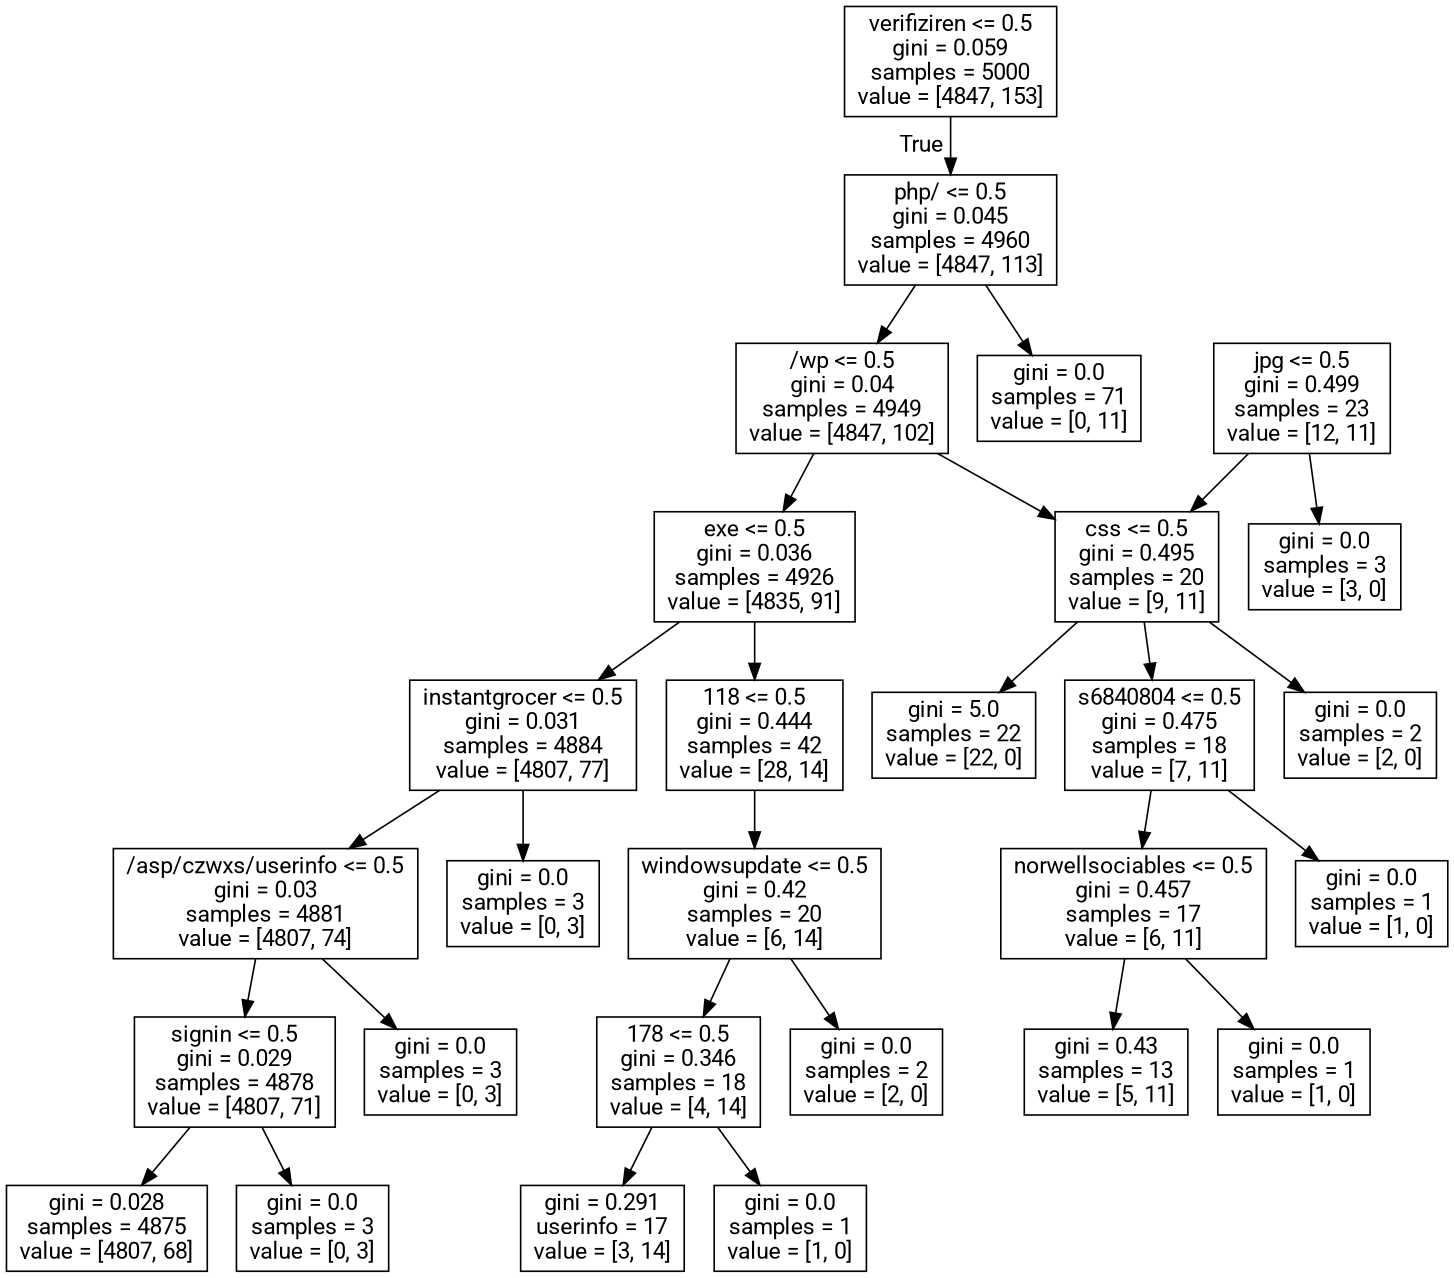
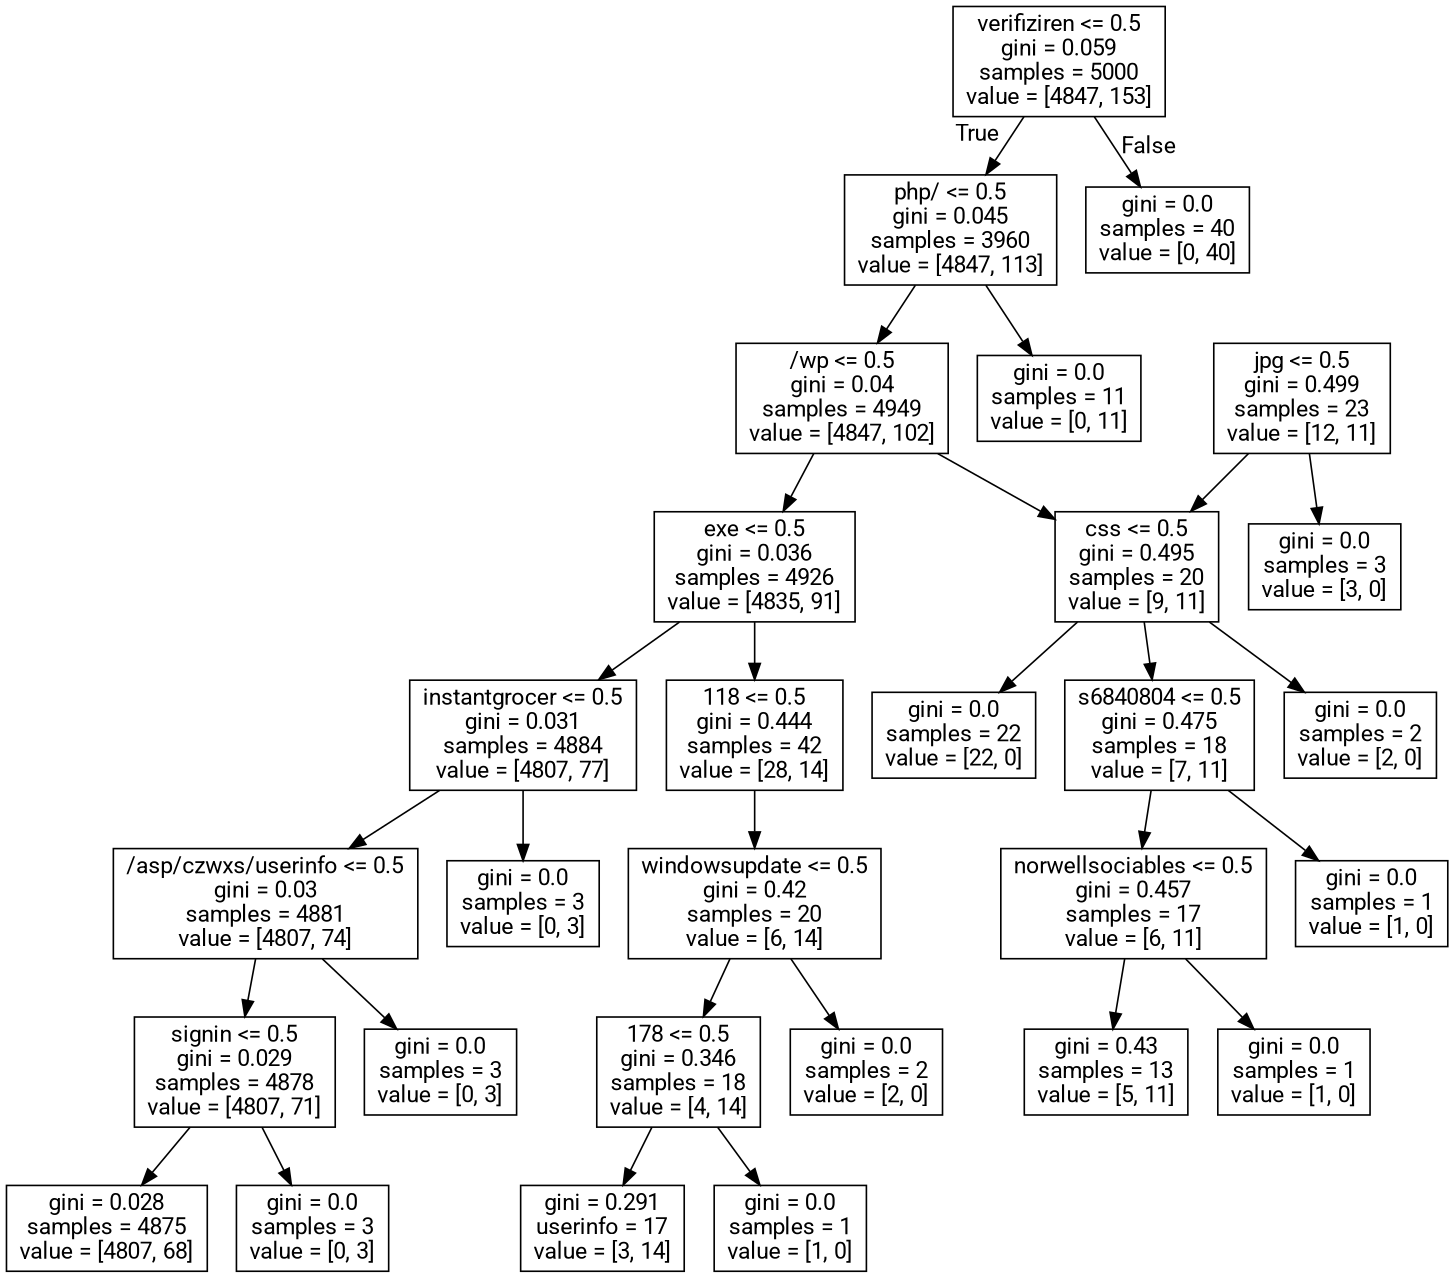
(951, 230) -> (951, 230)
none -> (1168, 230)
(1059, 398) -> (1059, 398)
(954, 735) -> (954, 735)
